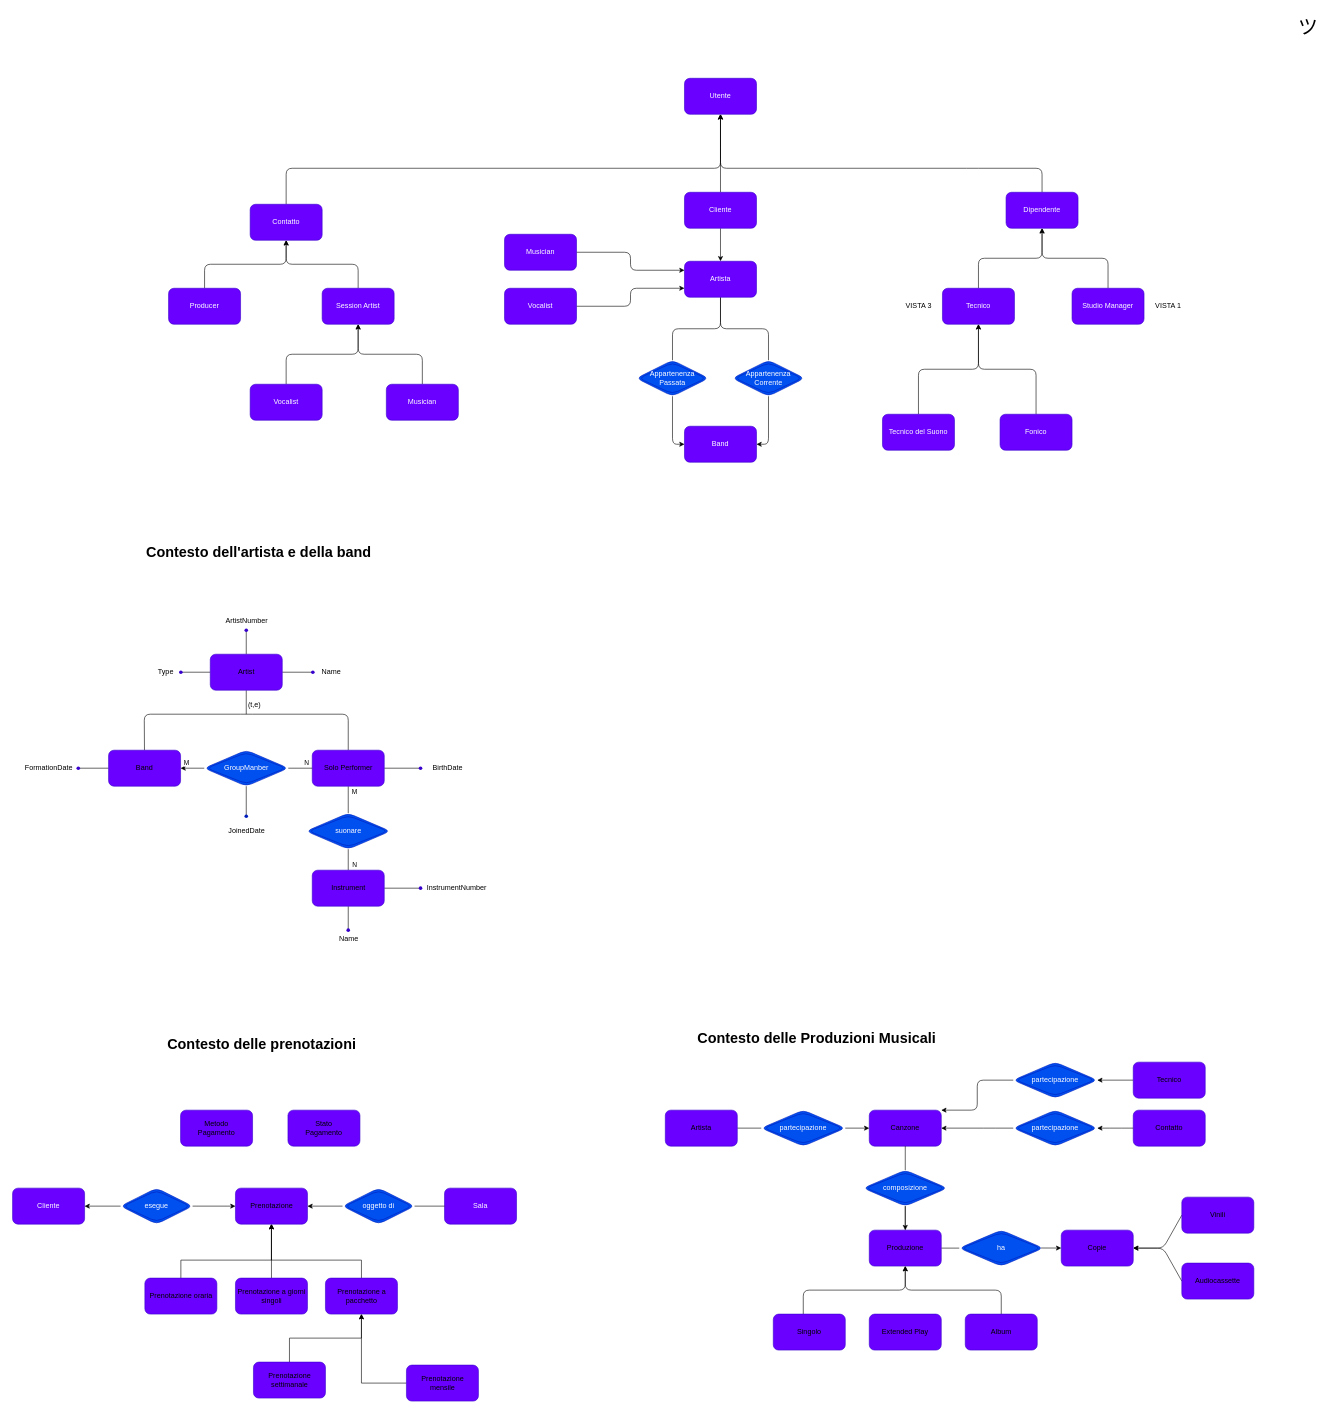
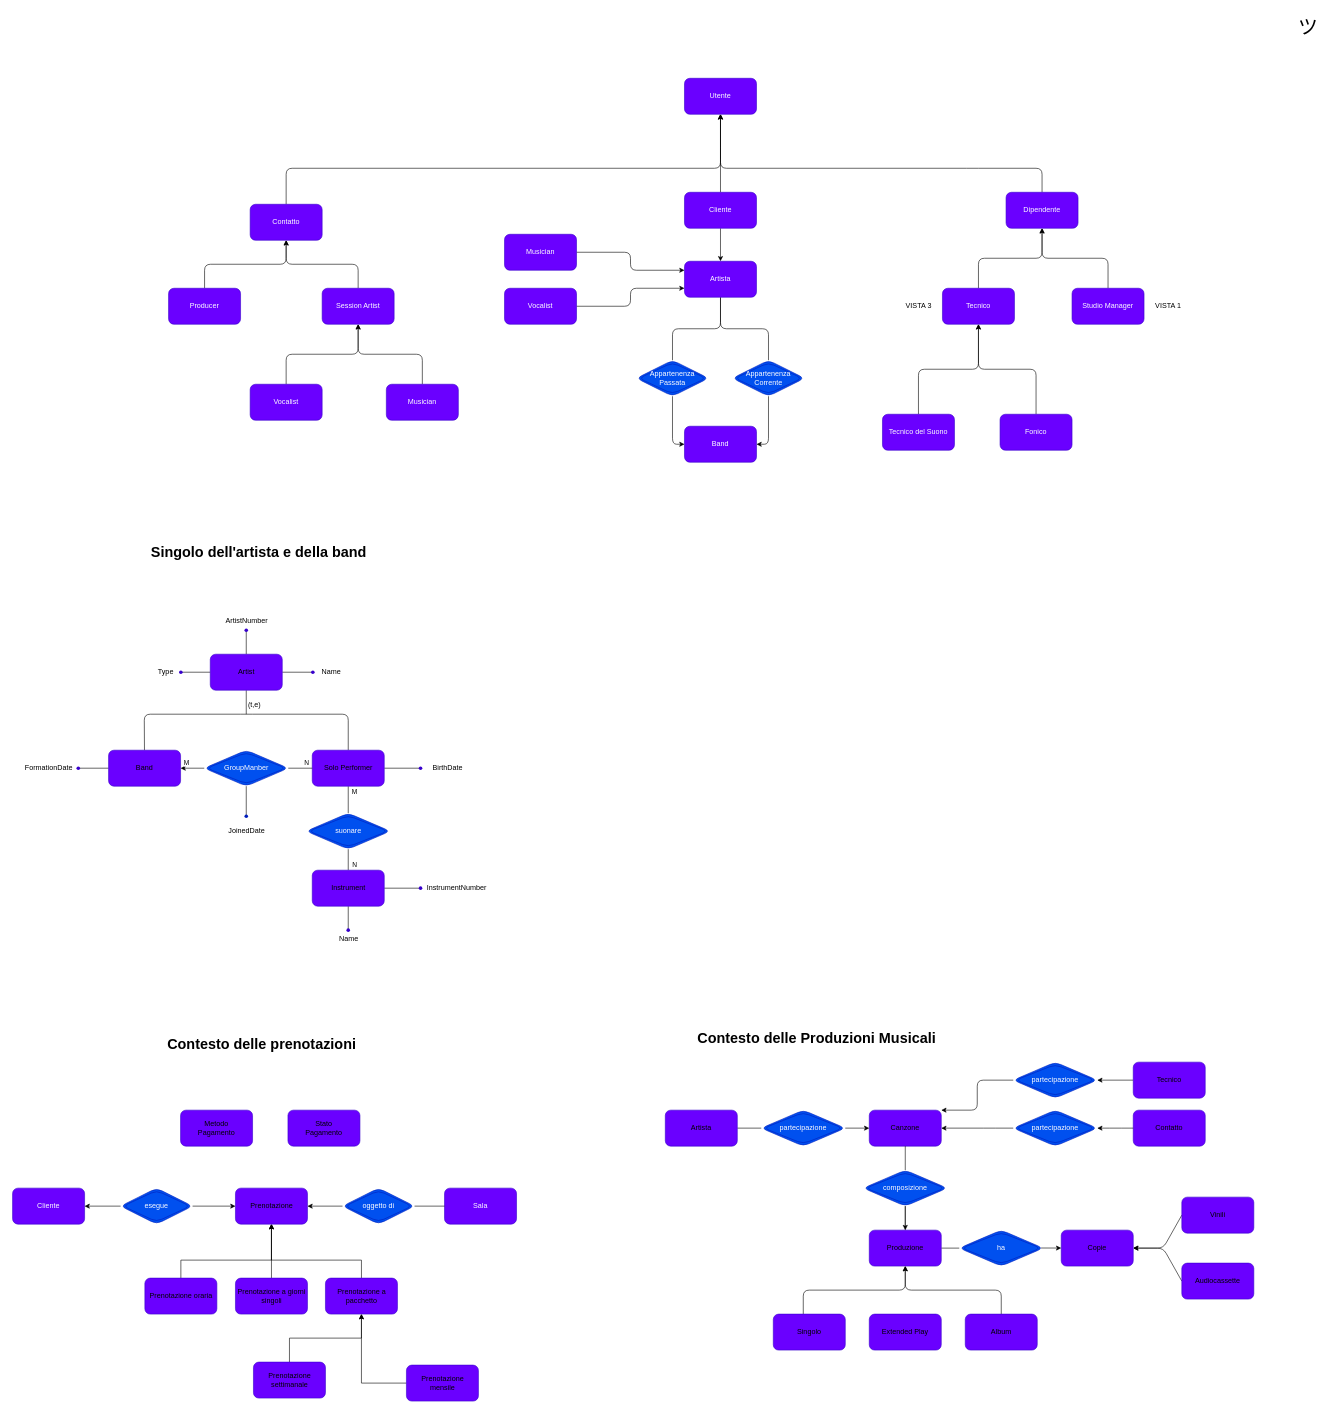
(259, 552) -> (259, 552)
